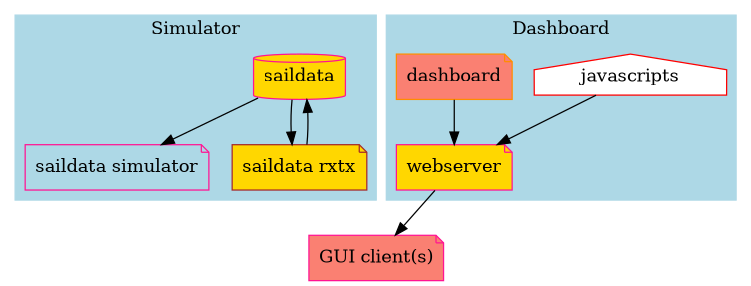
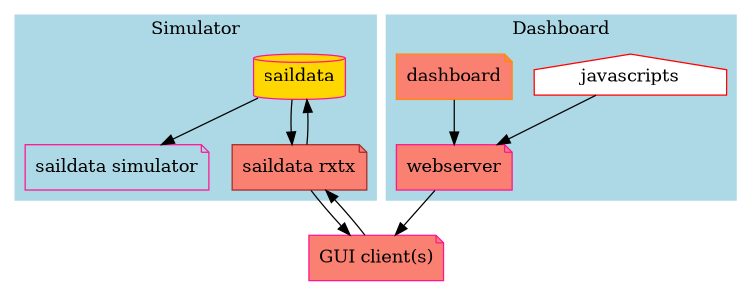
(299, 167) -> (299, 167)
(454, 167) -> (454, 167)
none -> (326, 208)
none -> (350, 217)
